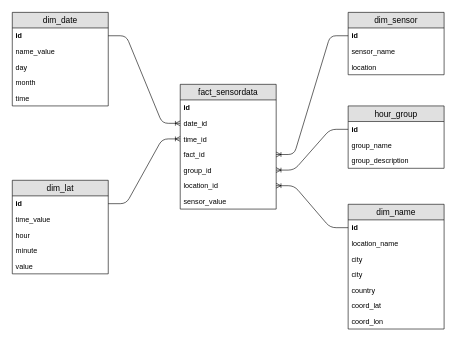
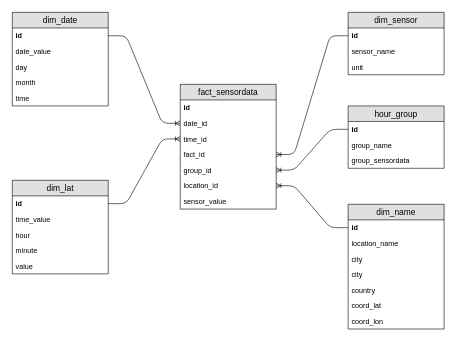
(35, 52) -> (35, 52)
(366, 67) -> (359, 67)
(384, 161) -> (384, 161)
